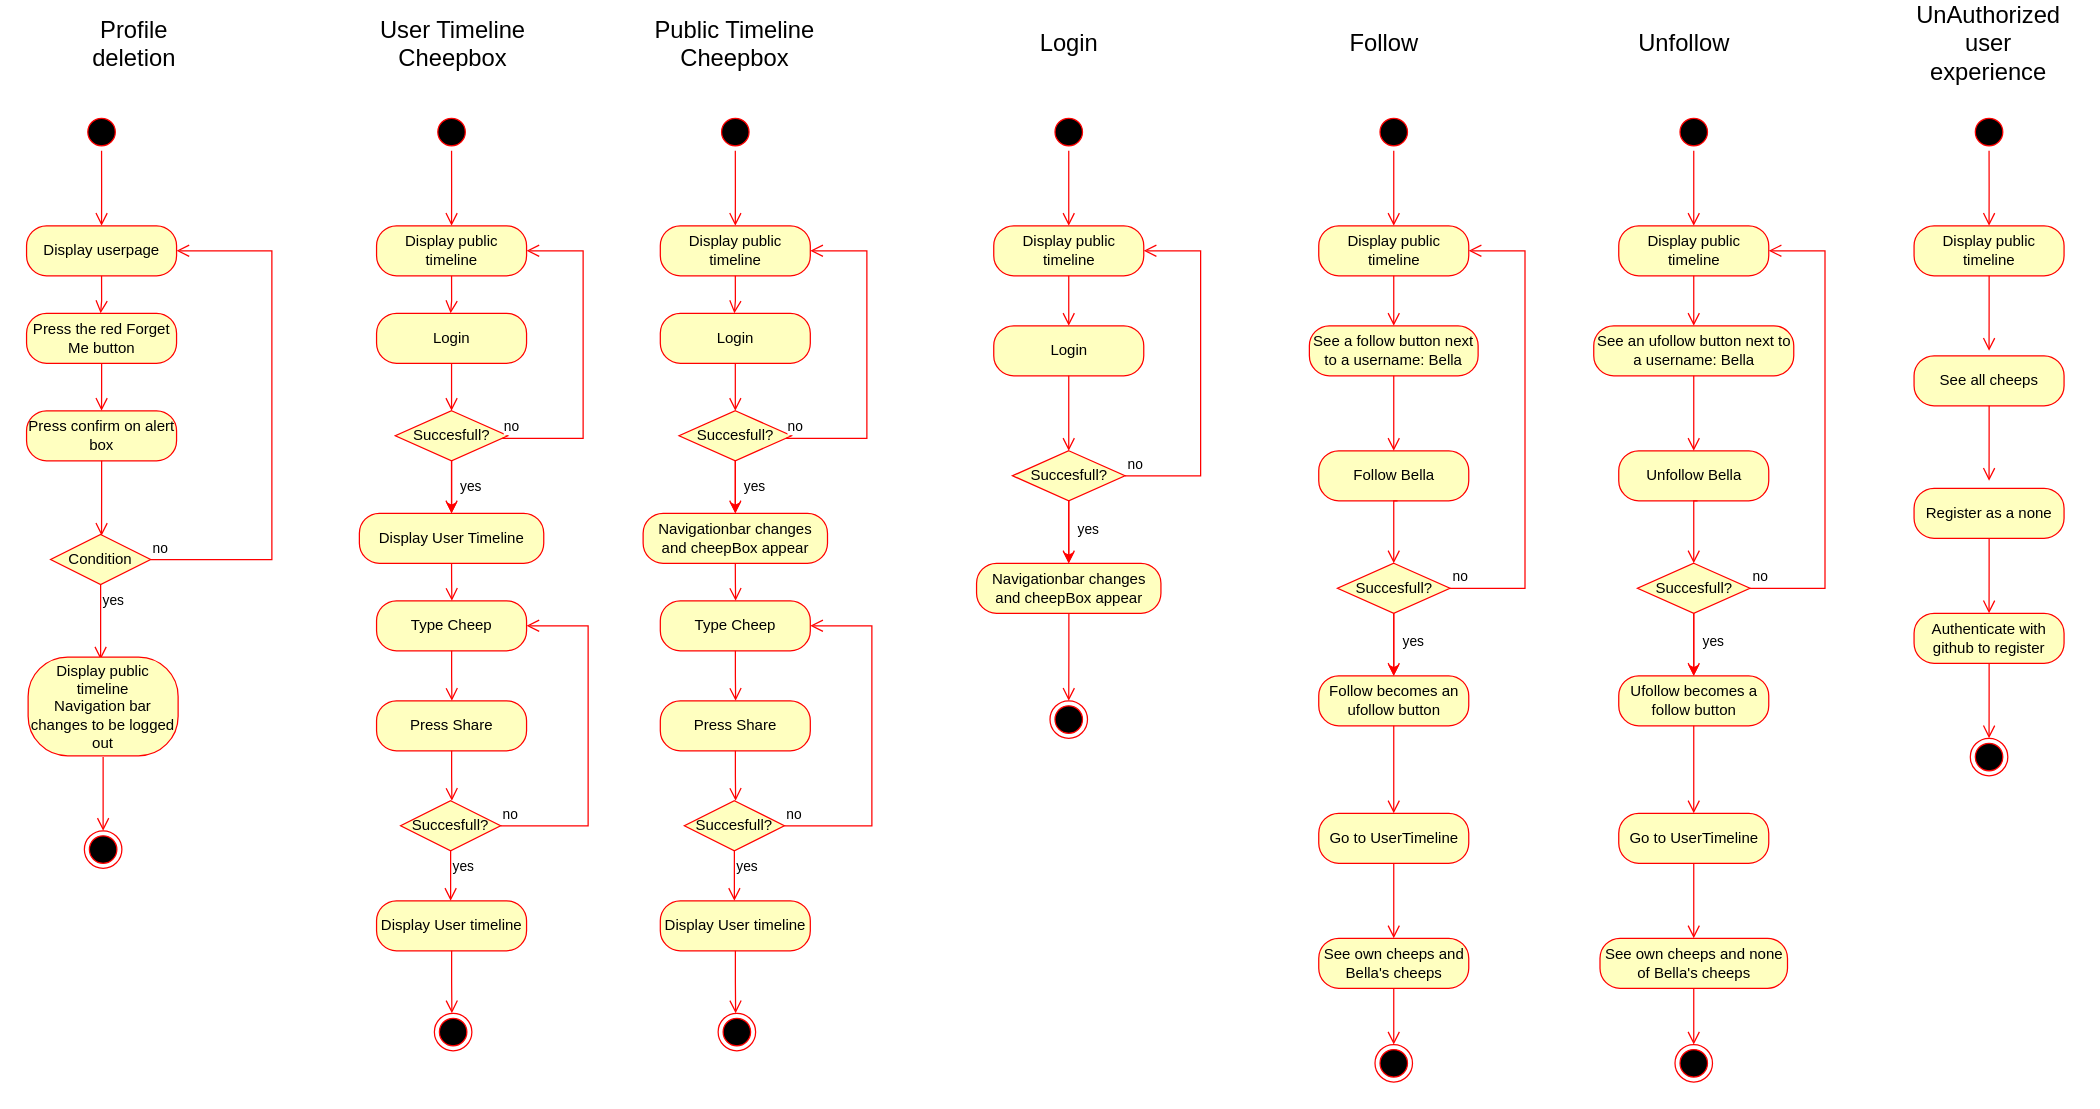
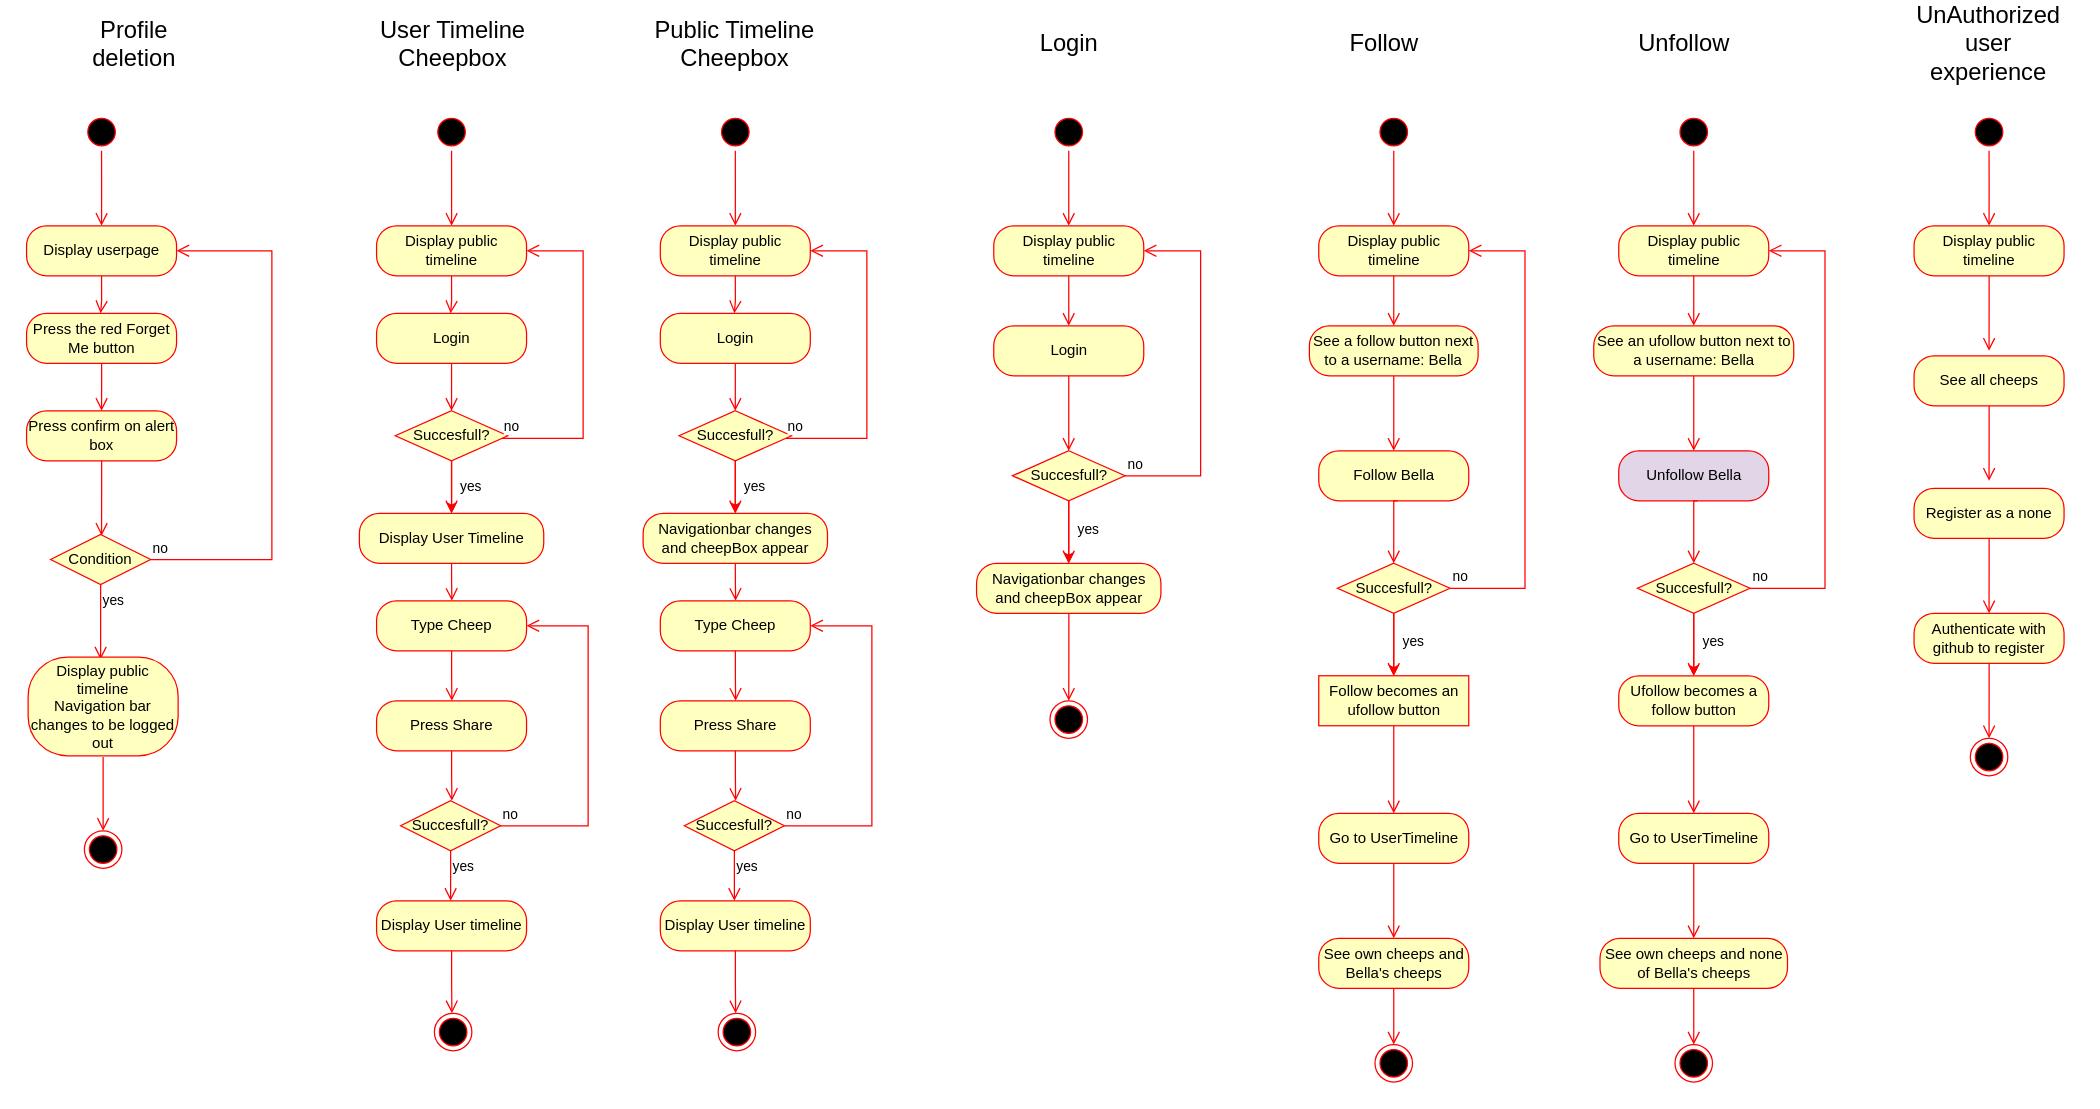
(1694, 476) -> (1694, 476)
(1394, 701) -> (1394, 701)
